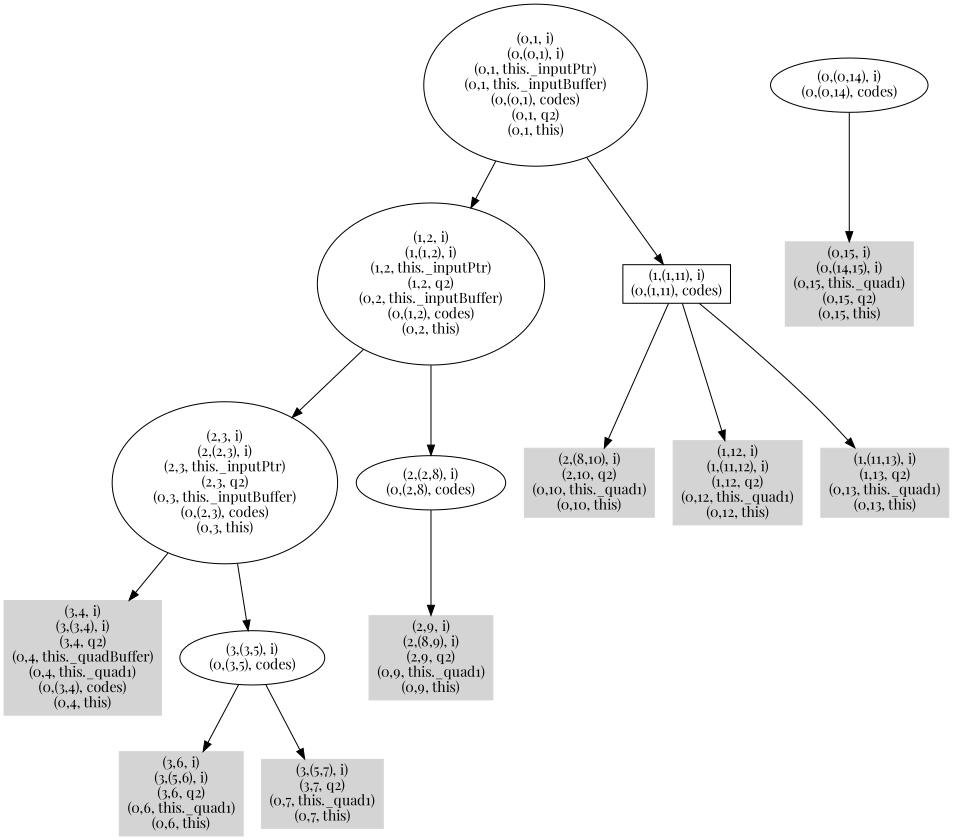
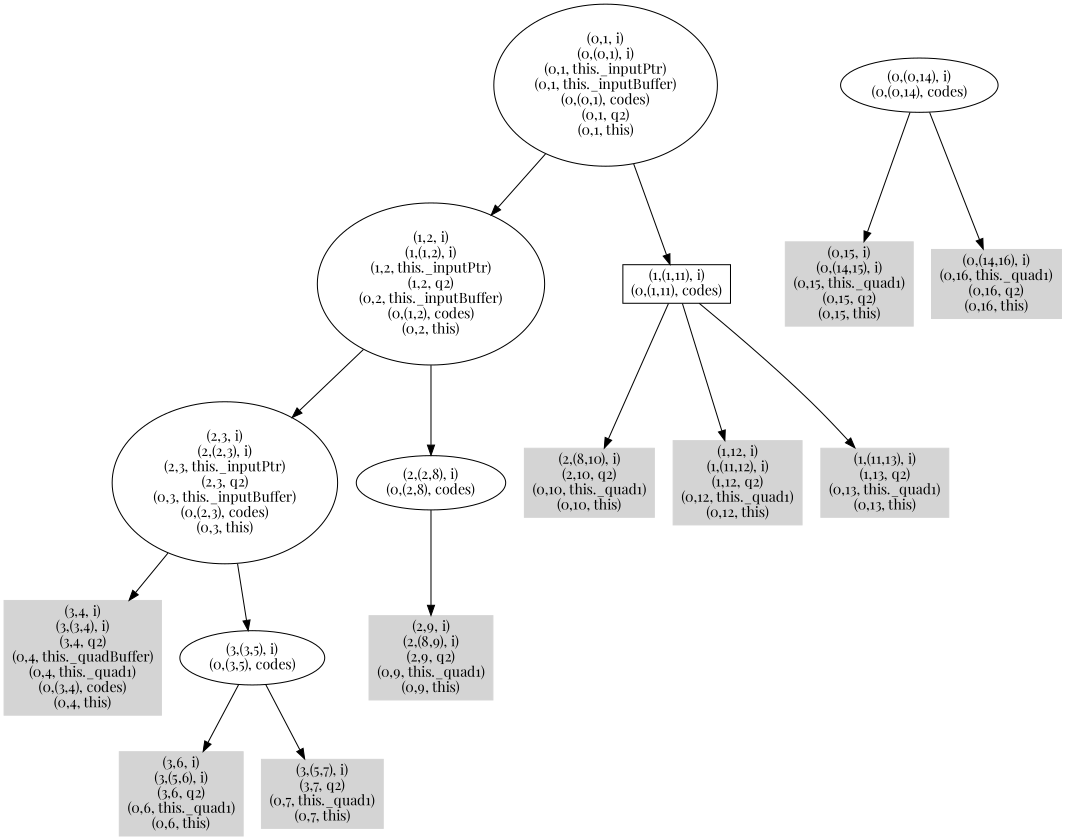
none -> (996, 284)
